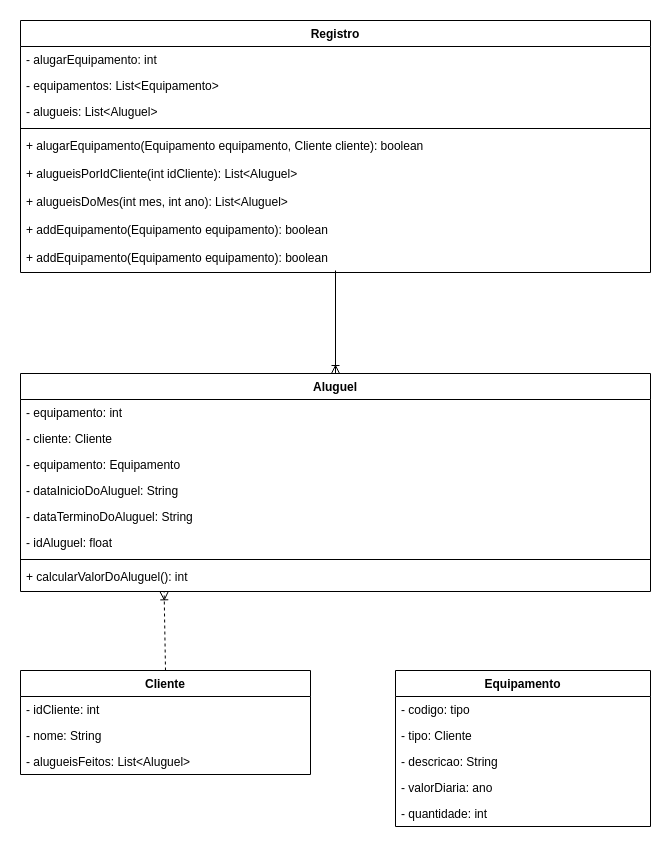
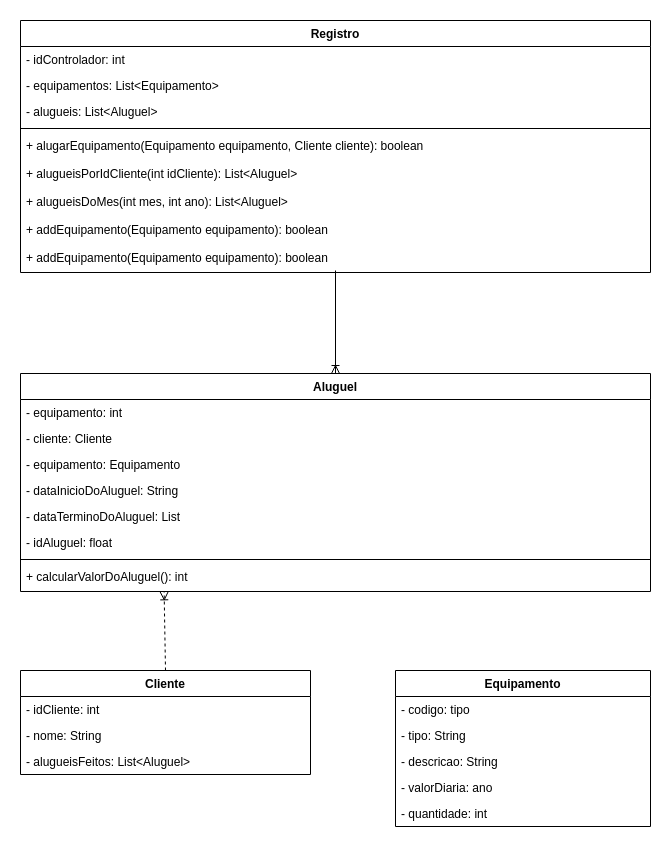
(97, 60) -> (84, 60)
(116, 517) -> (109, 517)
(442, 736) -> (440, 736)
